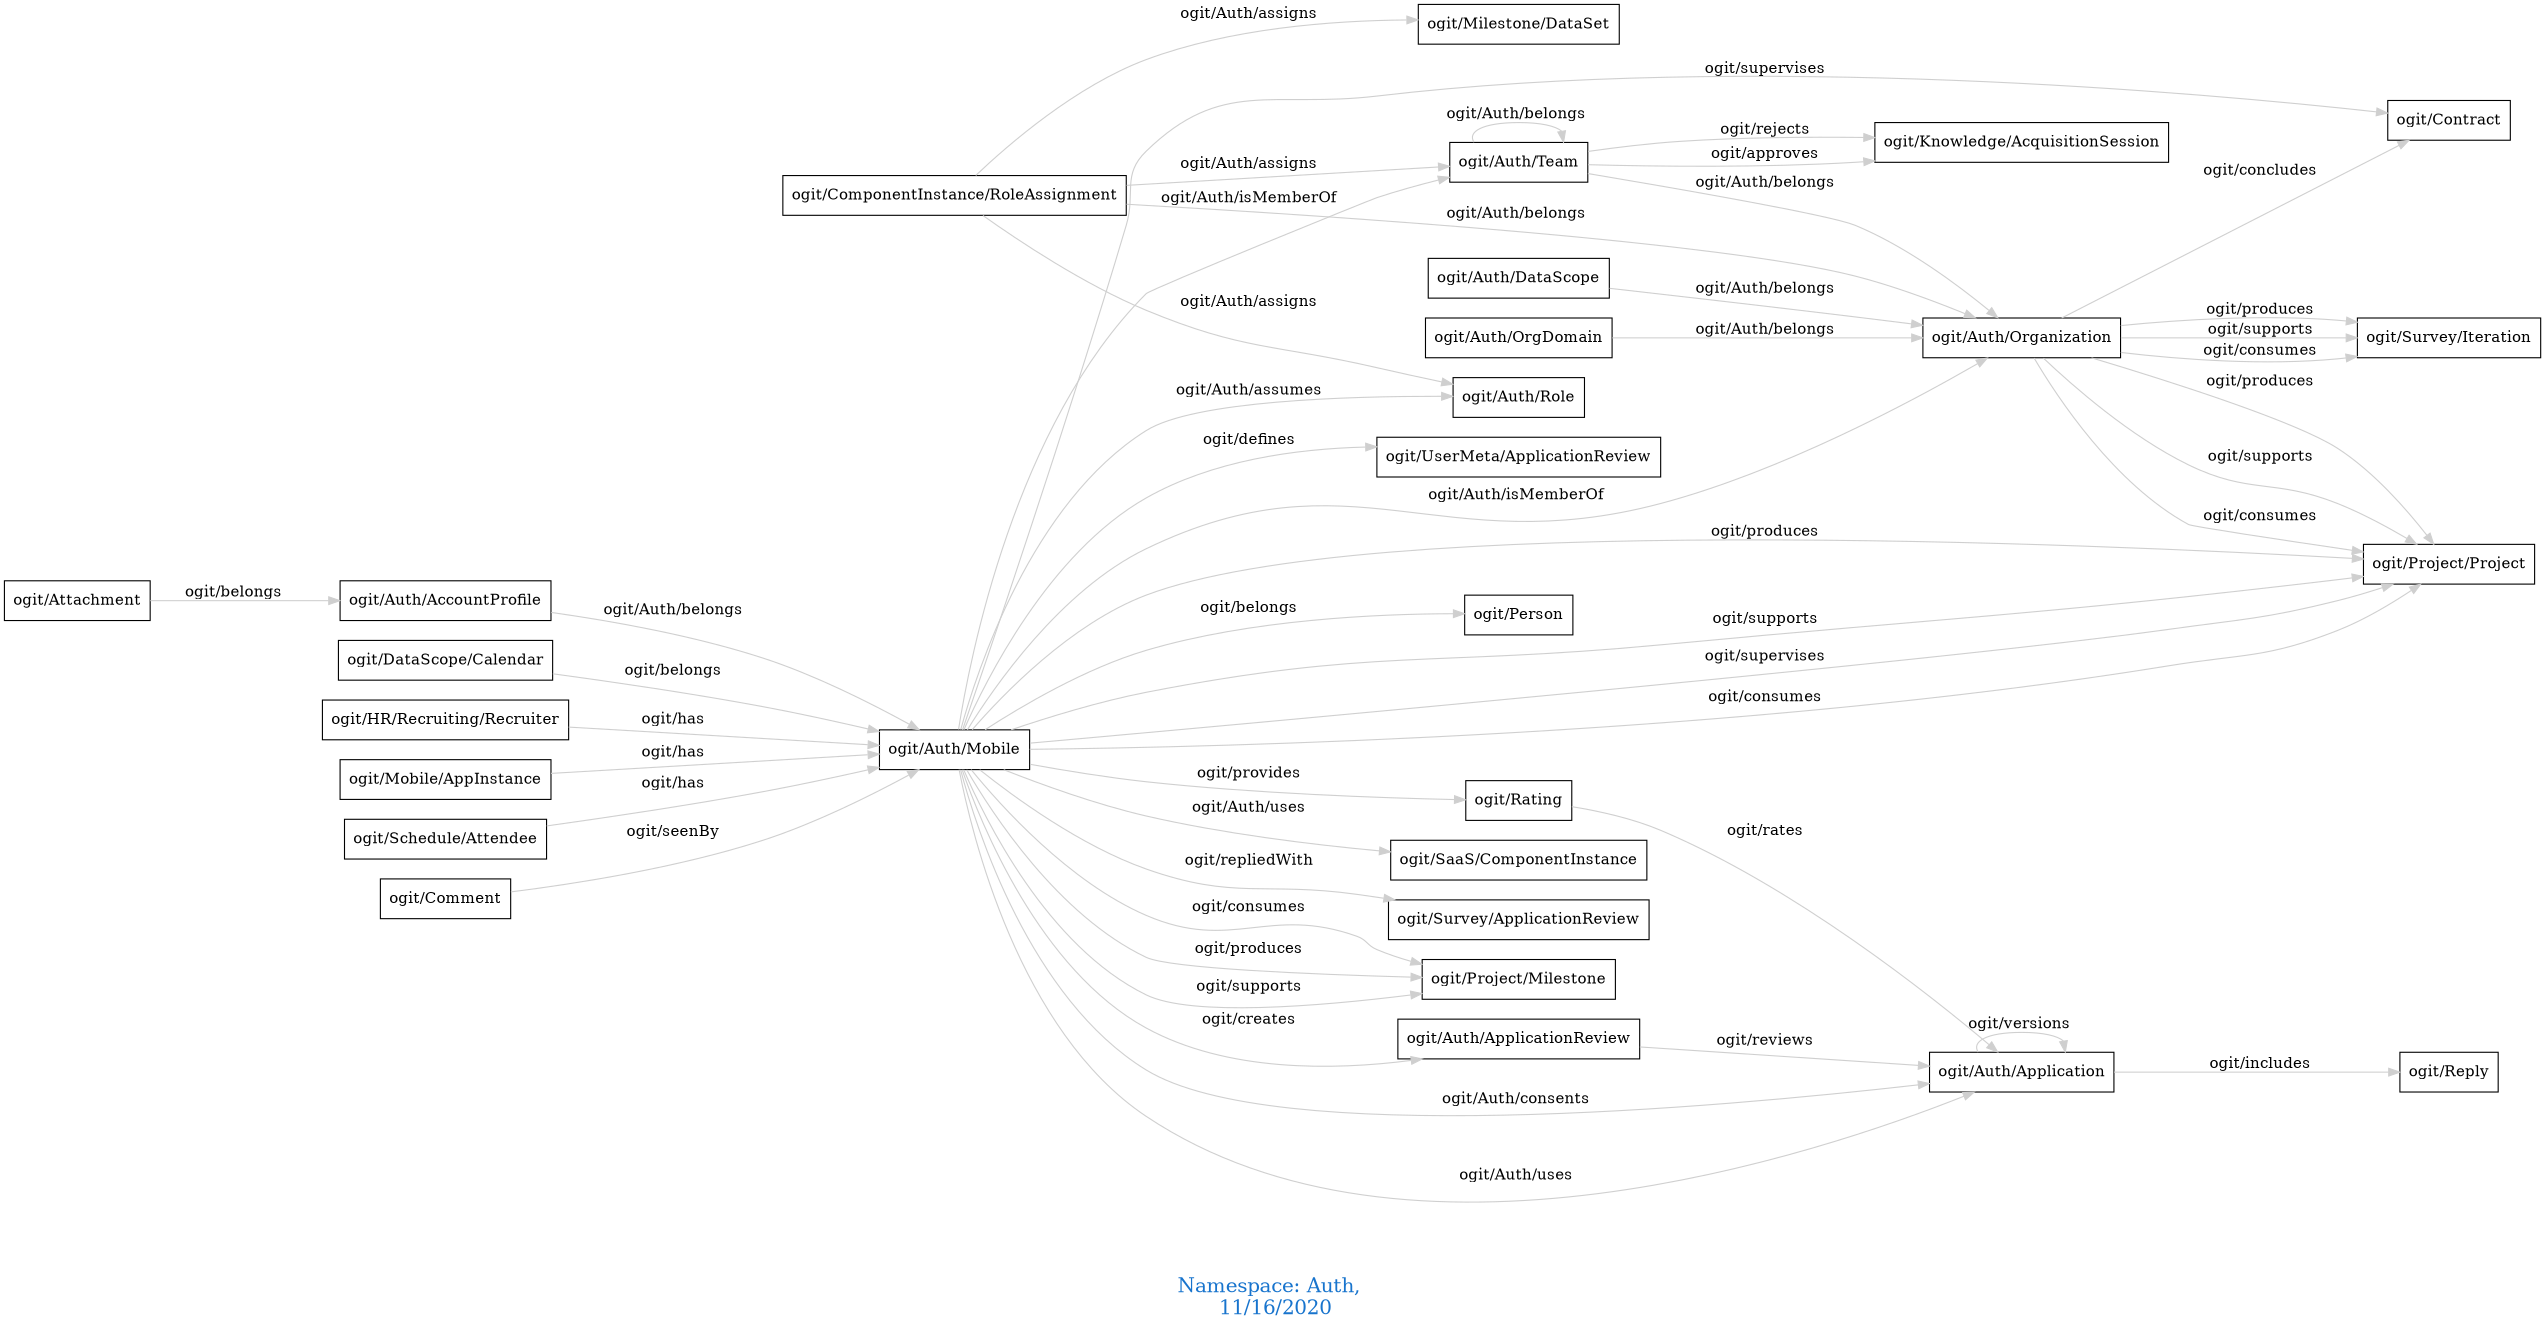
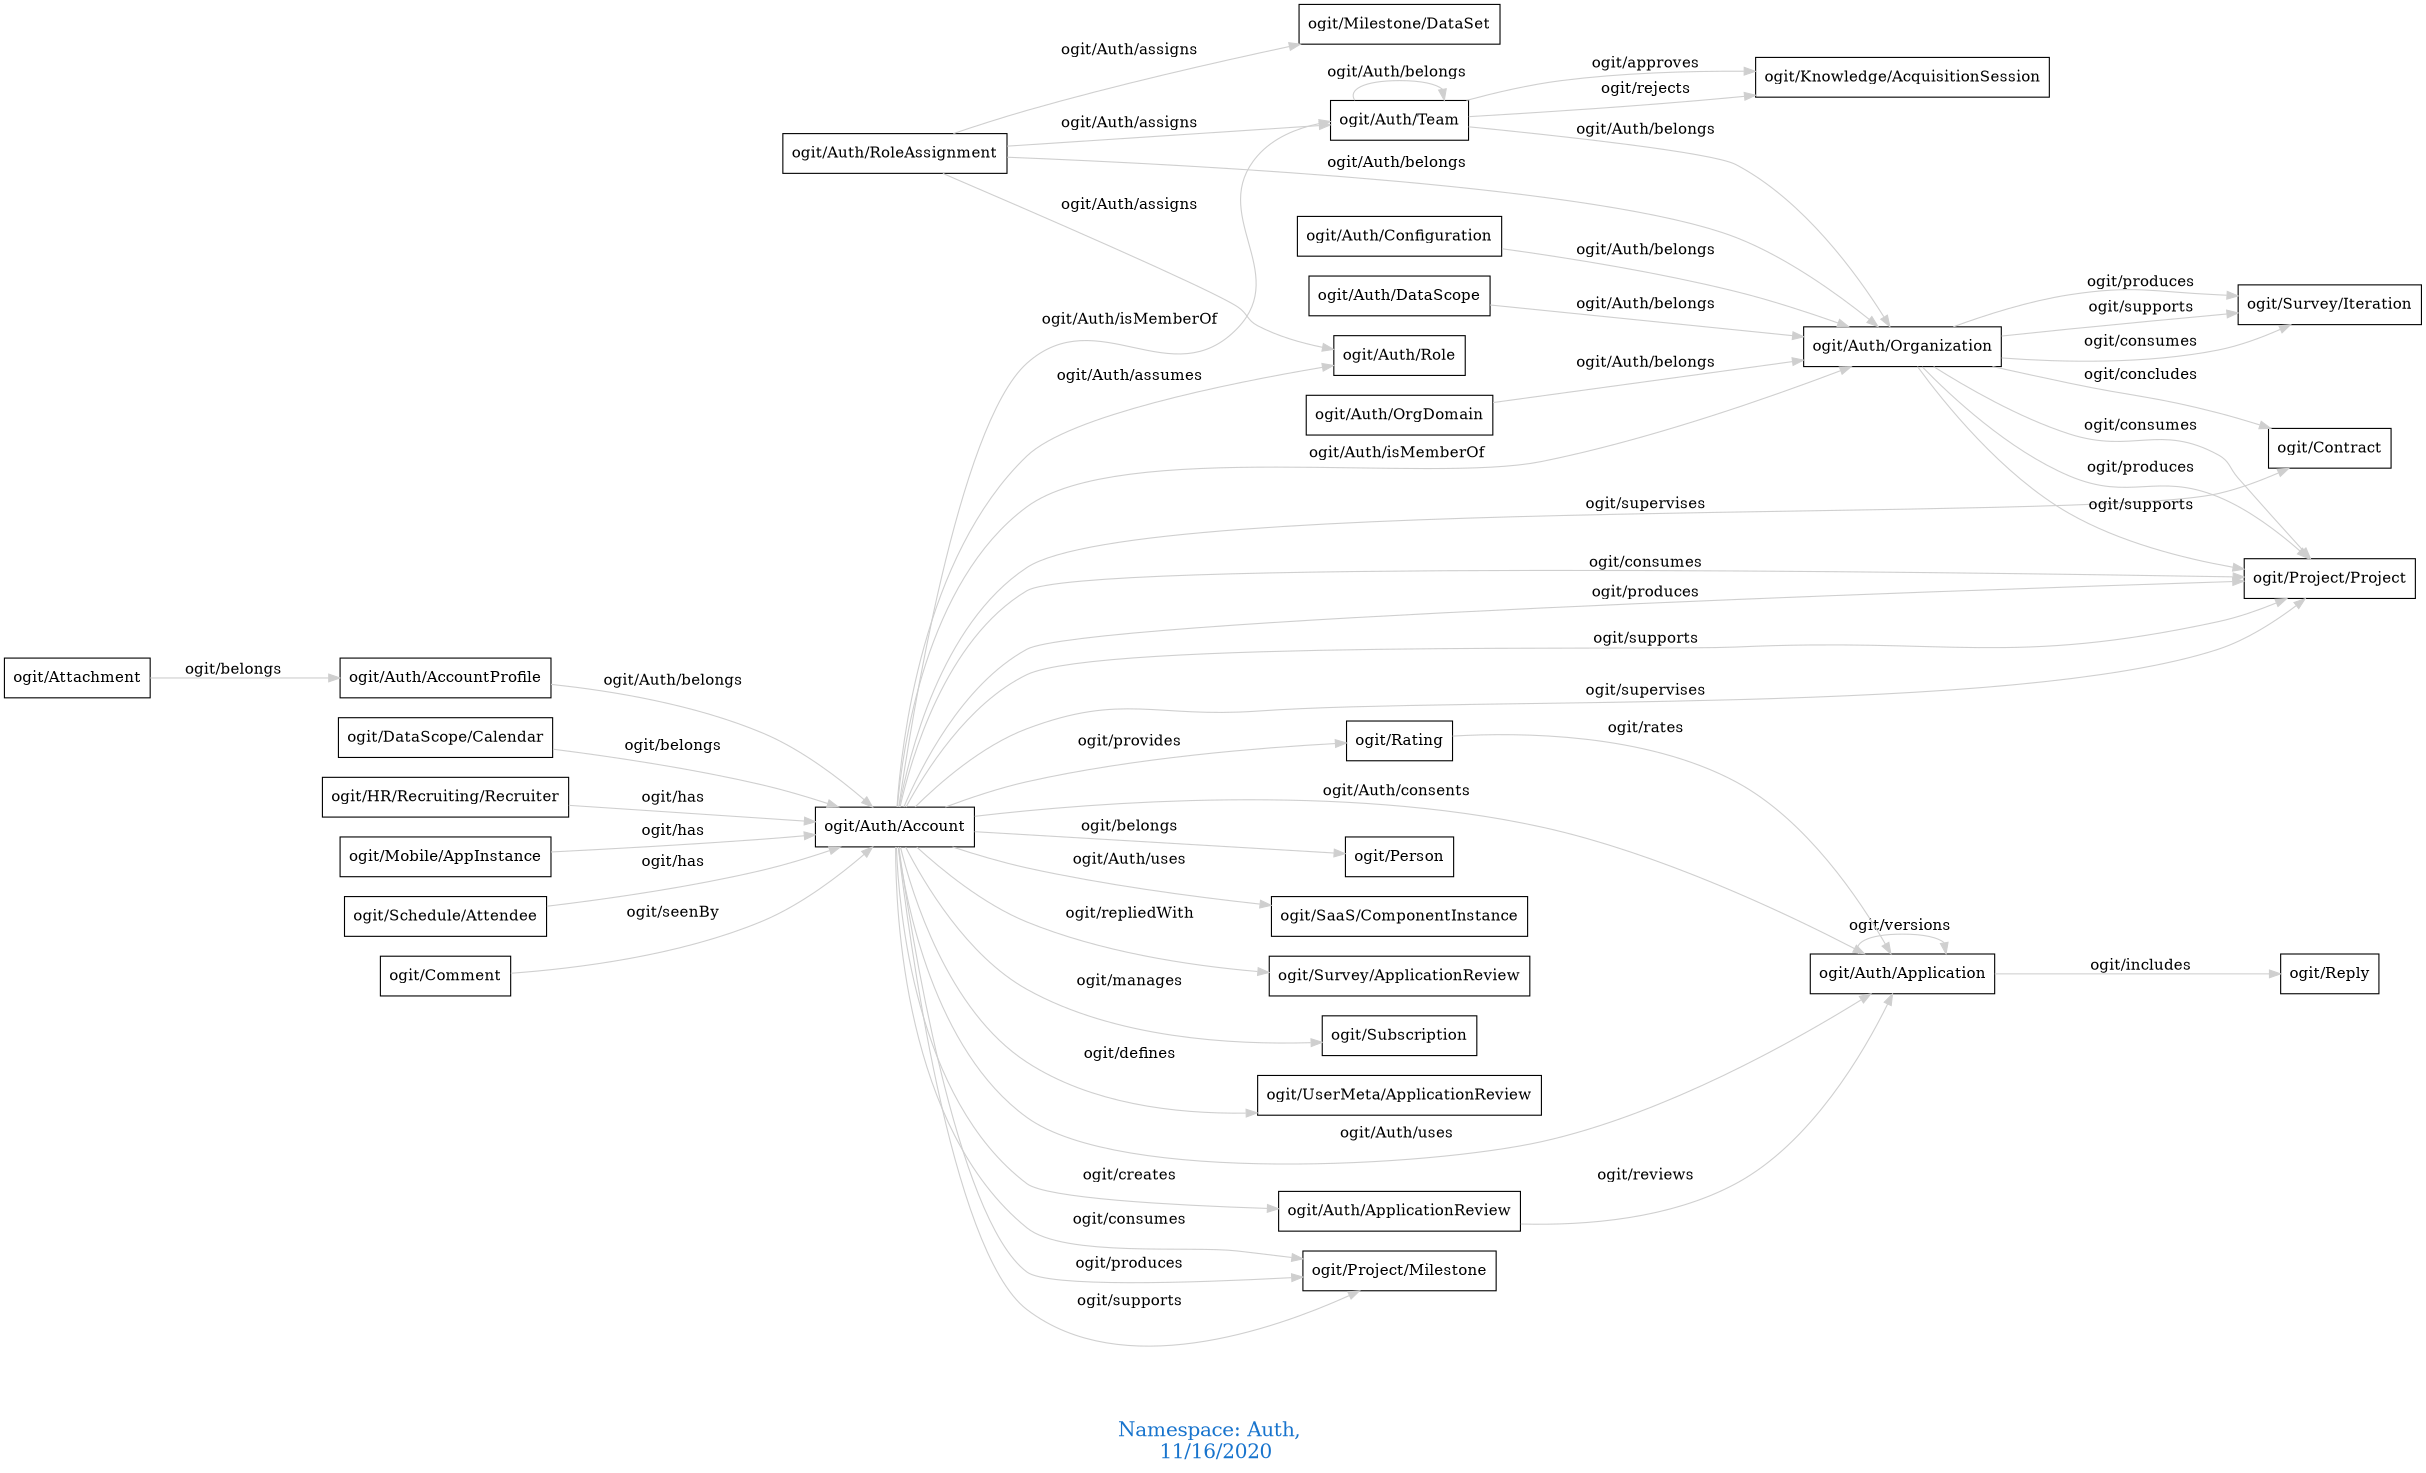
(955, 195) -> (895, 153)
none -> (1400, 236)
(955, 750) -> (895, 827)
none -> (1400, 1036)
